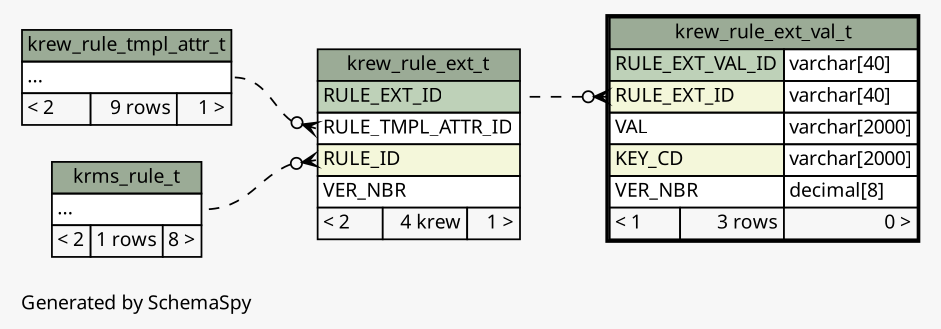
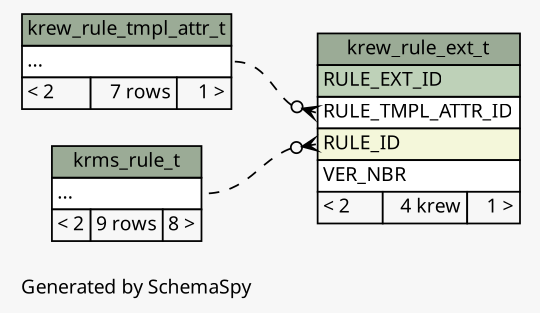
(141, 108) -> (141, 92)
(763, 128) -> none
(127, 240) -> (127, 224)
